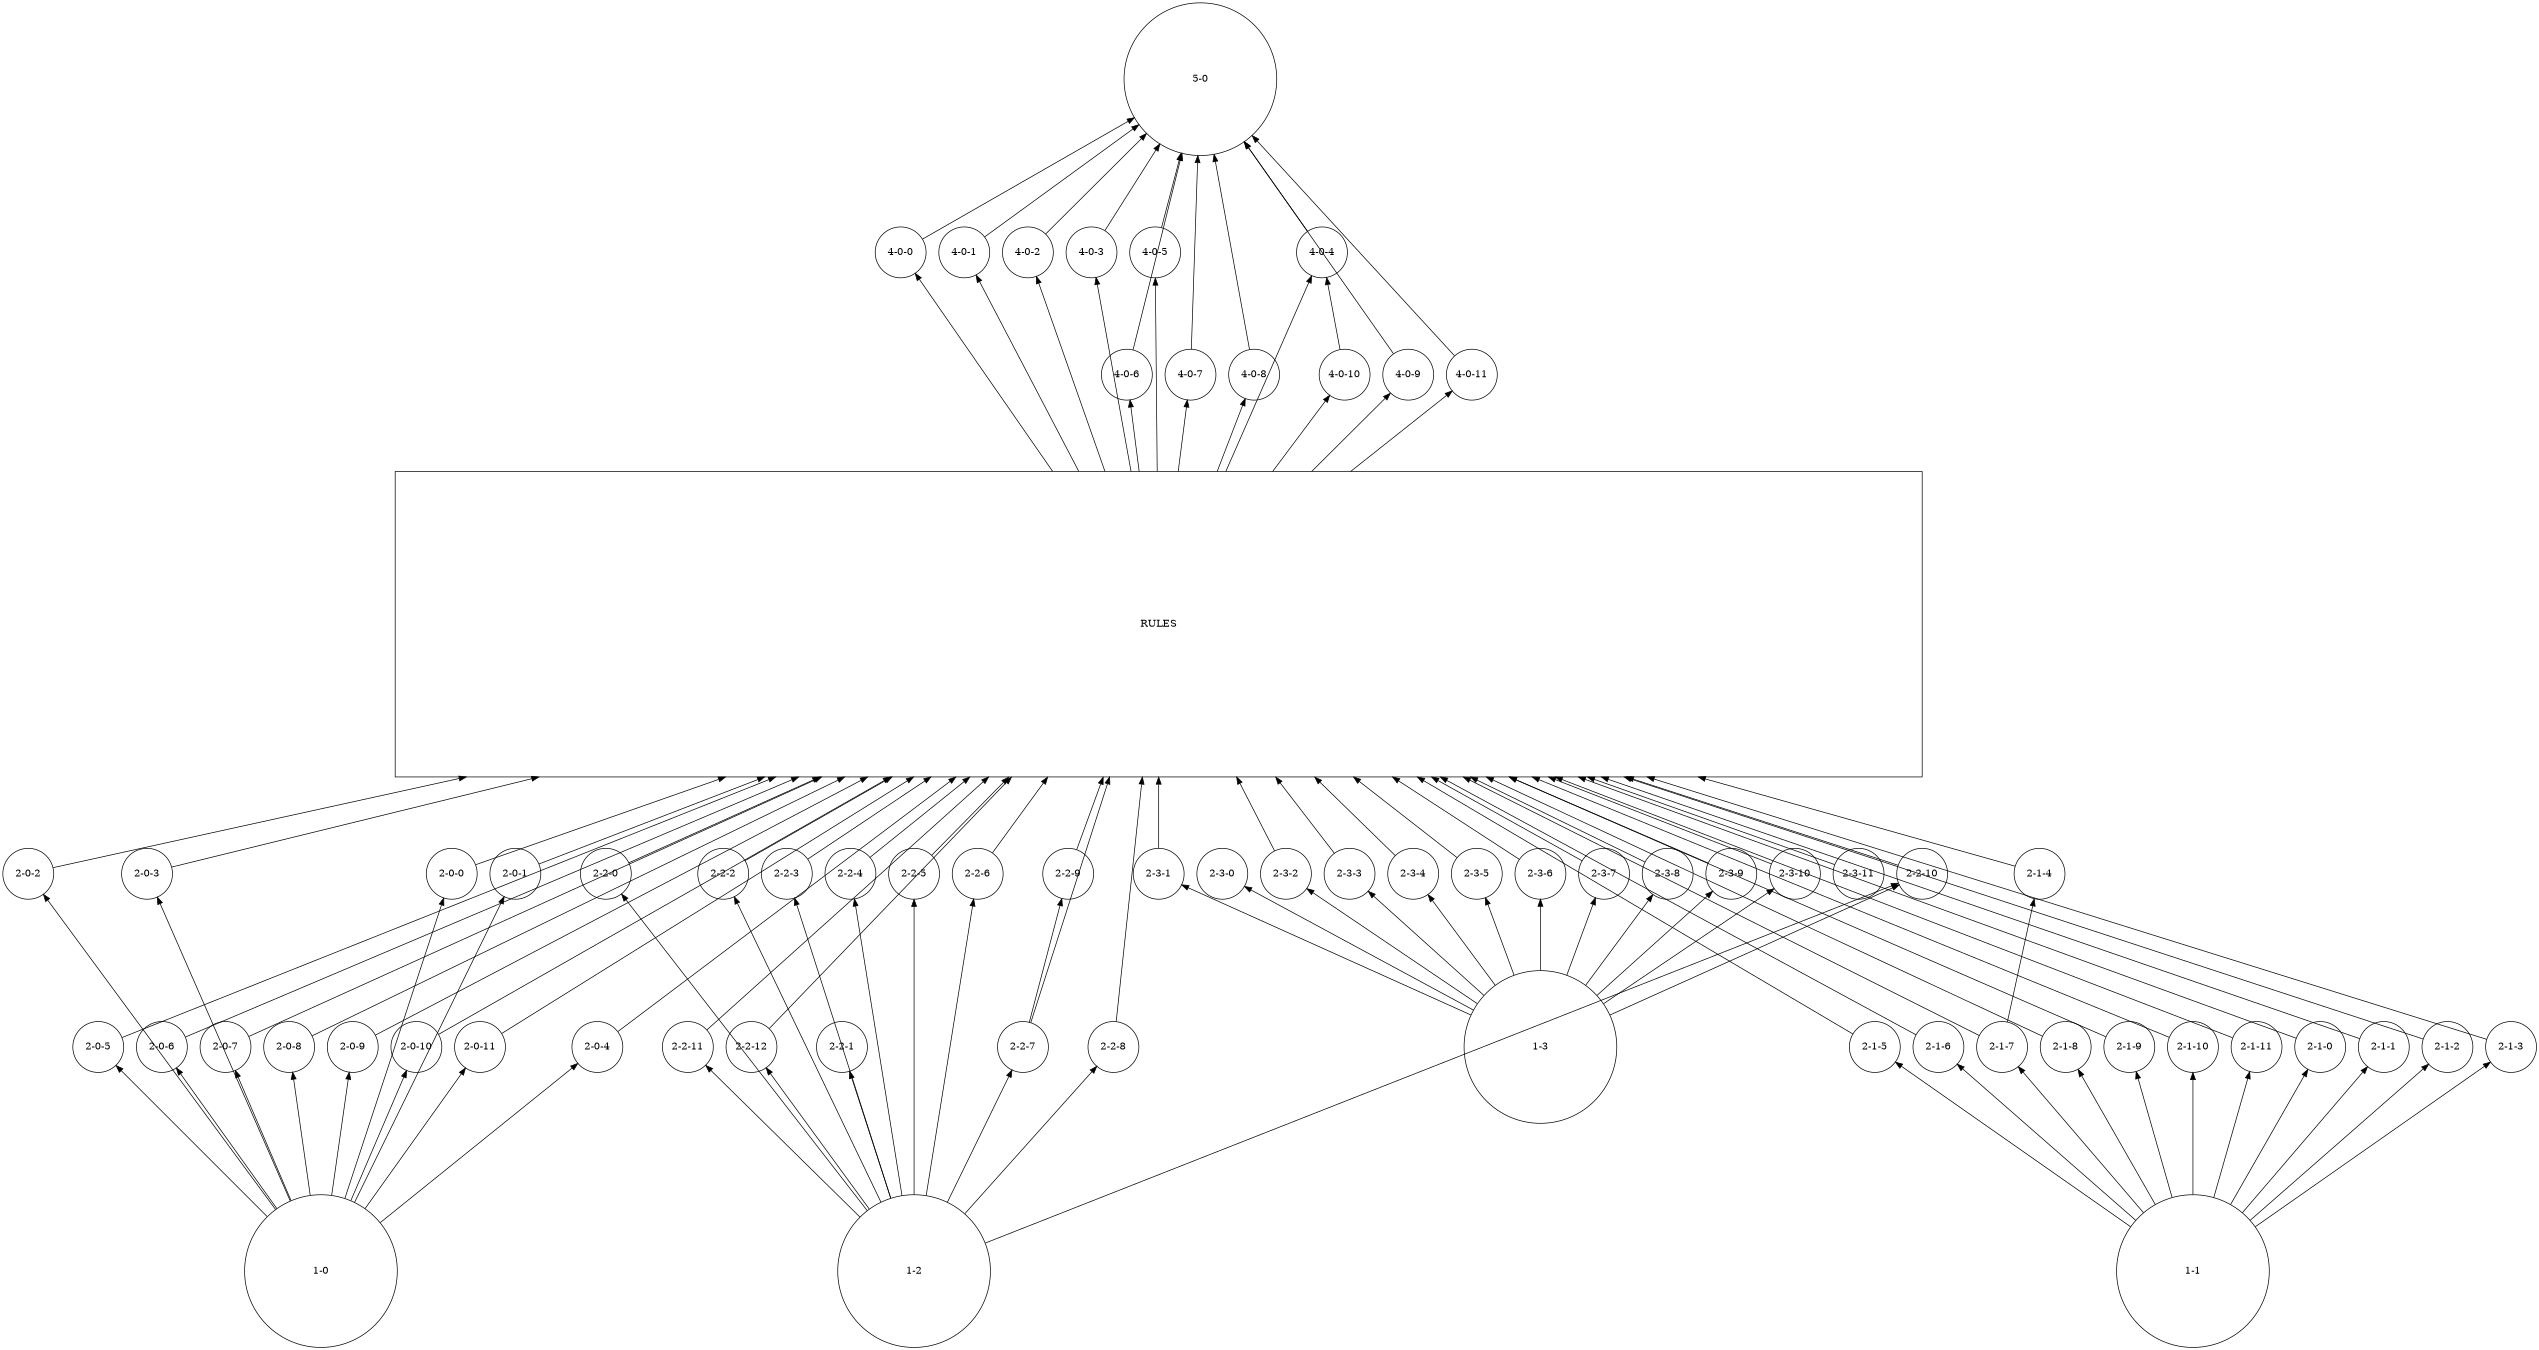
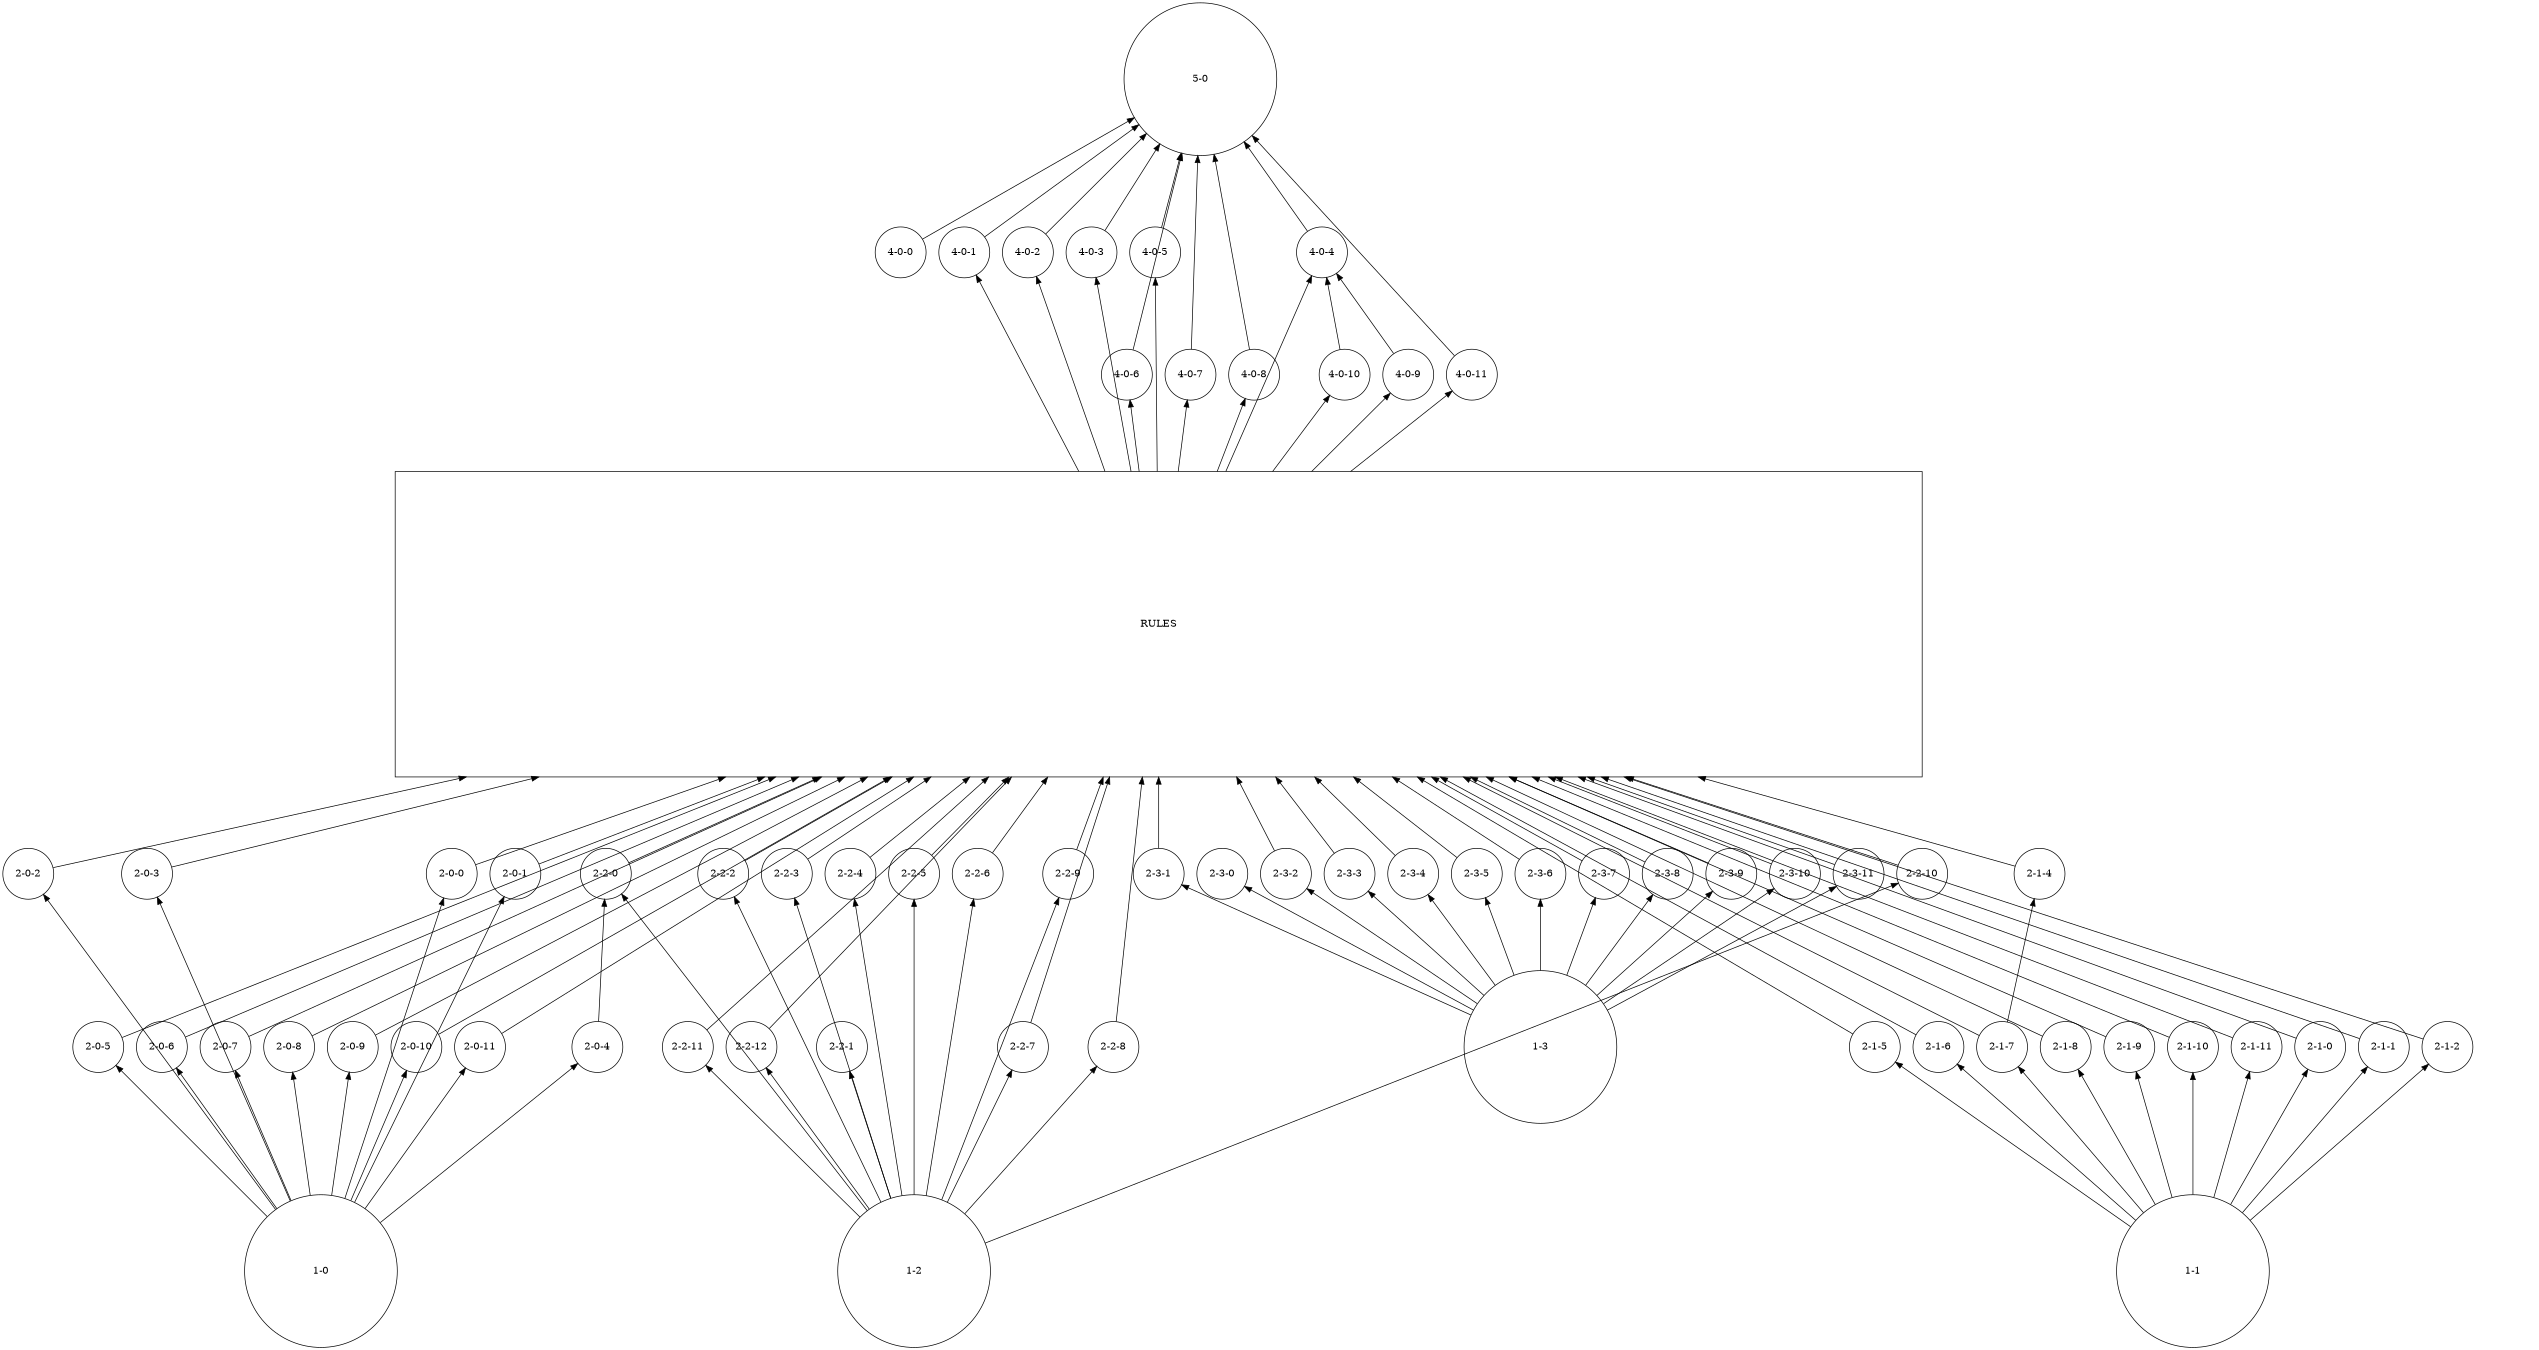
(1321, 251) -> (1367, 317)
(986, 375) -> none
(784, 906) -> (601, 964)
(1751, 951) -> (1724, 947)
(1045, 964) -> (999, 1052)
(2511, 1047) -> none
